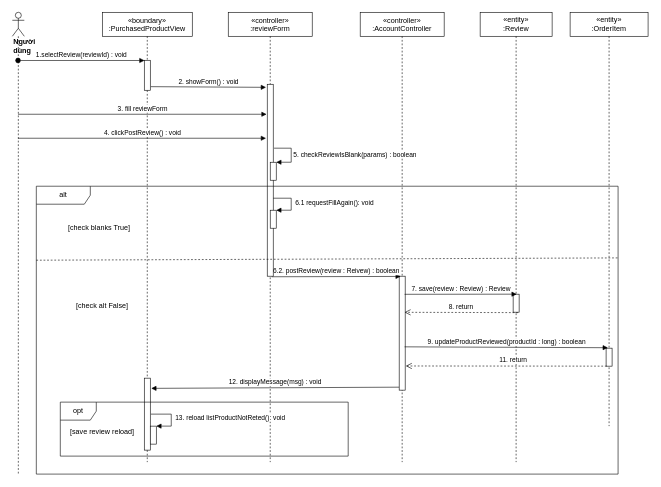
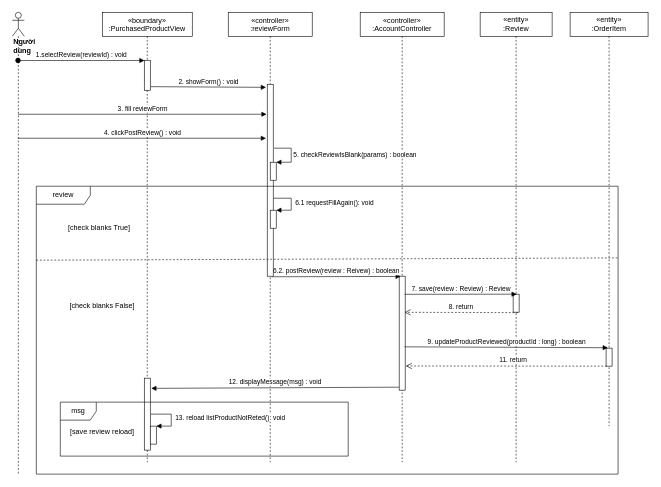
(63, 195) -> (63, 195)
(102, 306) -> (102, 306)
(78, 411) -> (78, 411)
